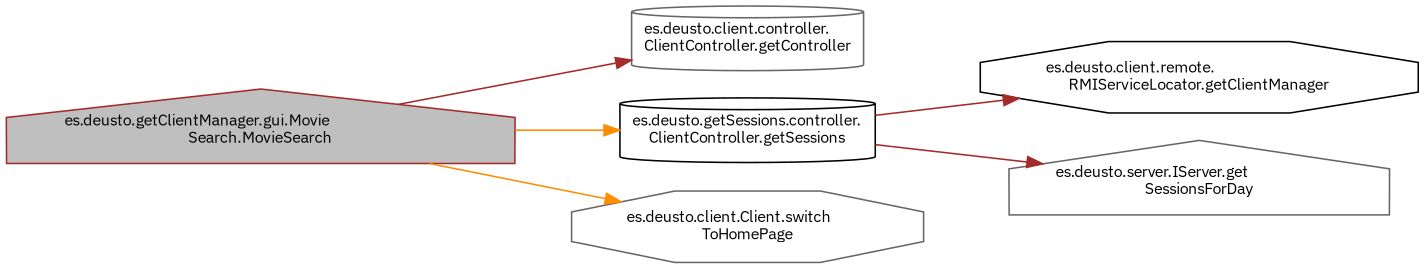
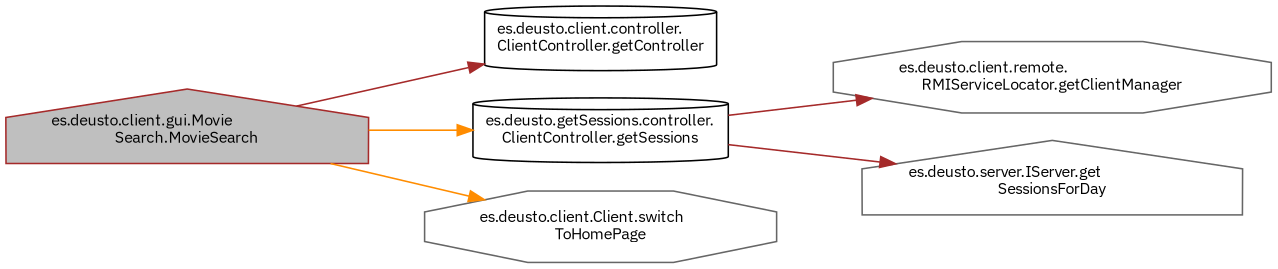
(748, 38) -> (601, 38)
(1199, 77) -> (1052, 77)
(261, 130) -> (187, 130)
